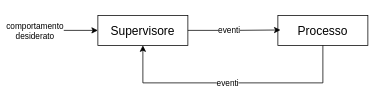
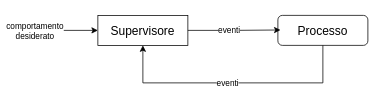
(323, 30) -> (323, 30)
